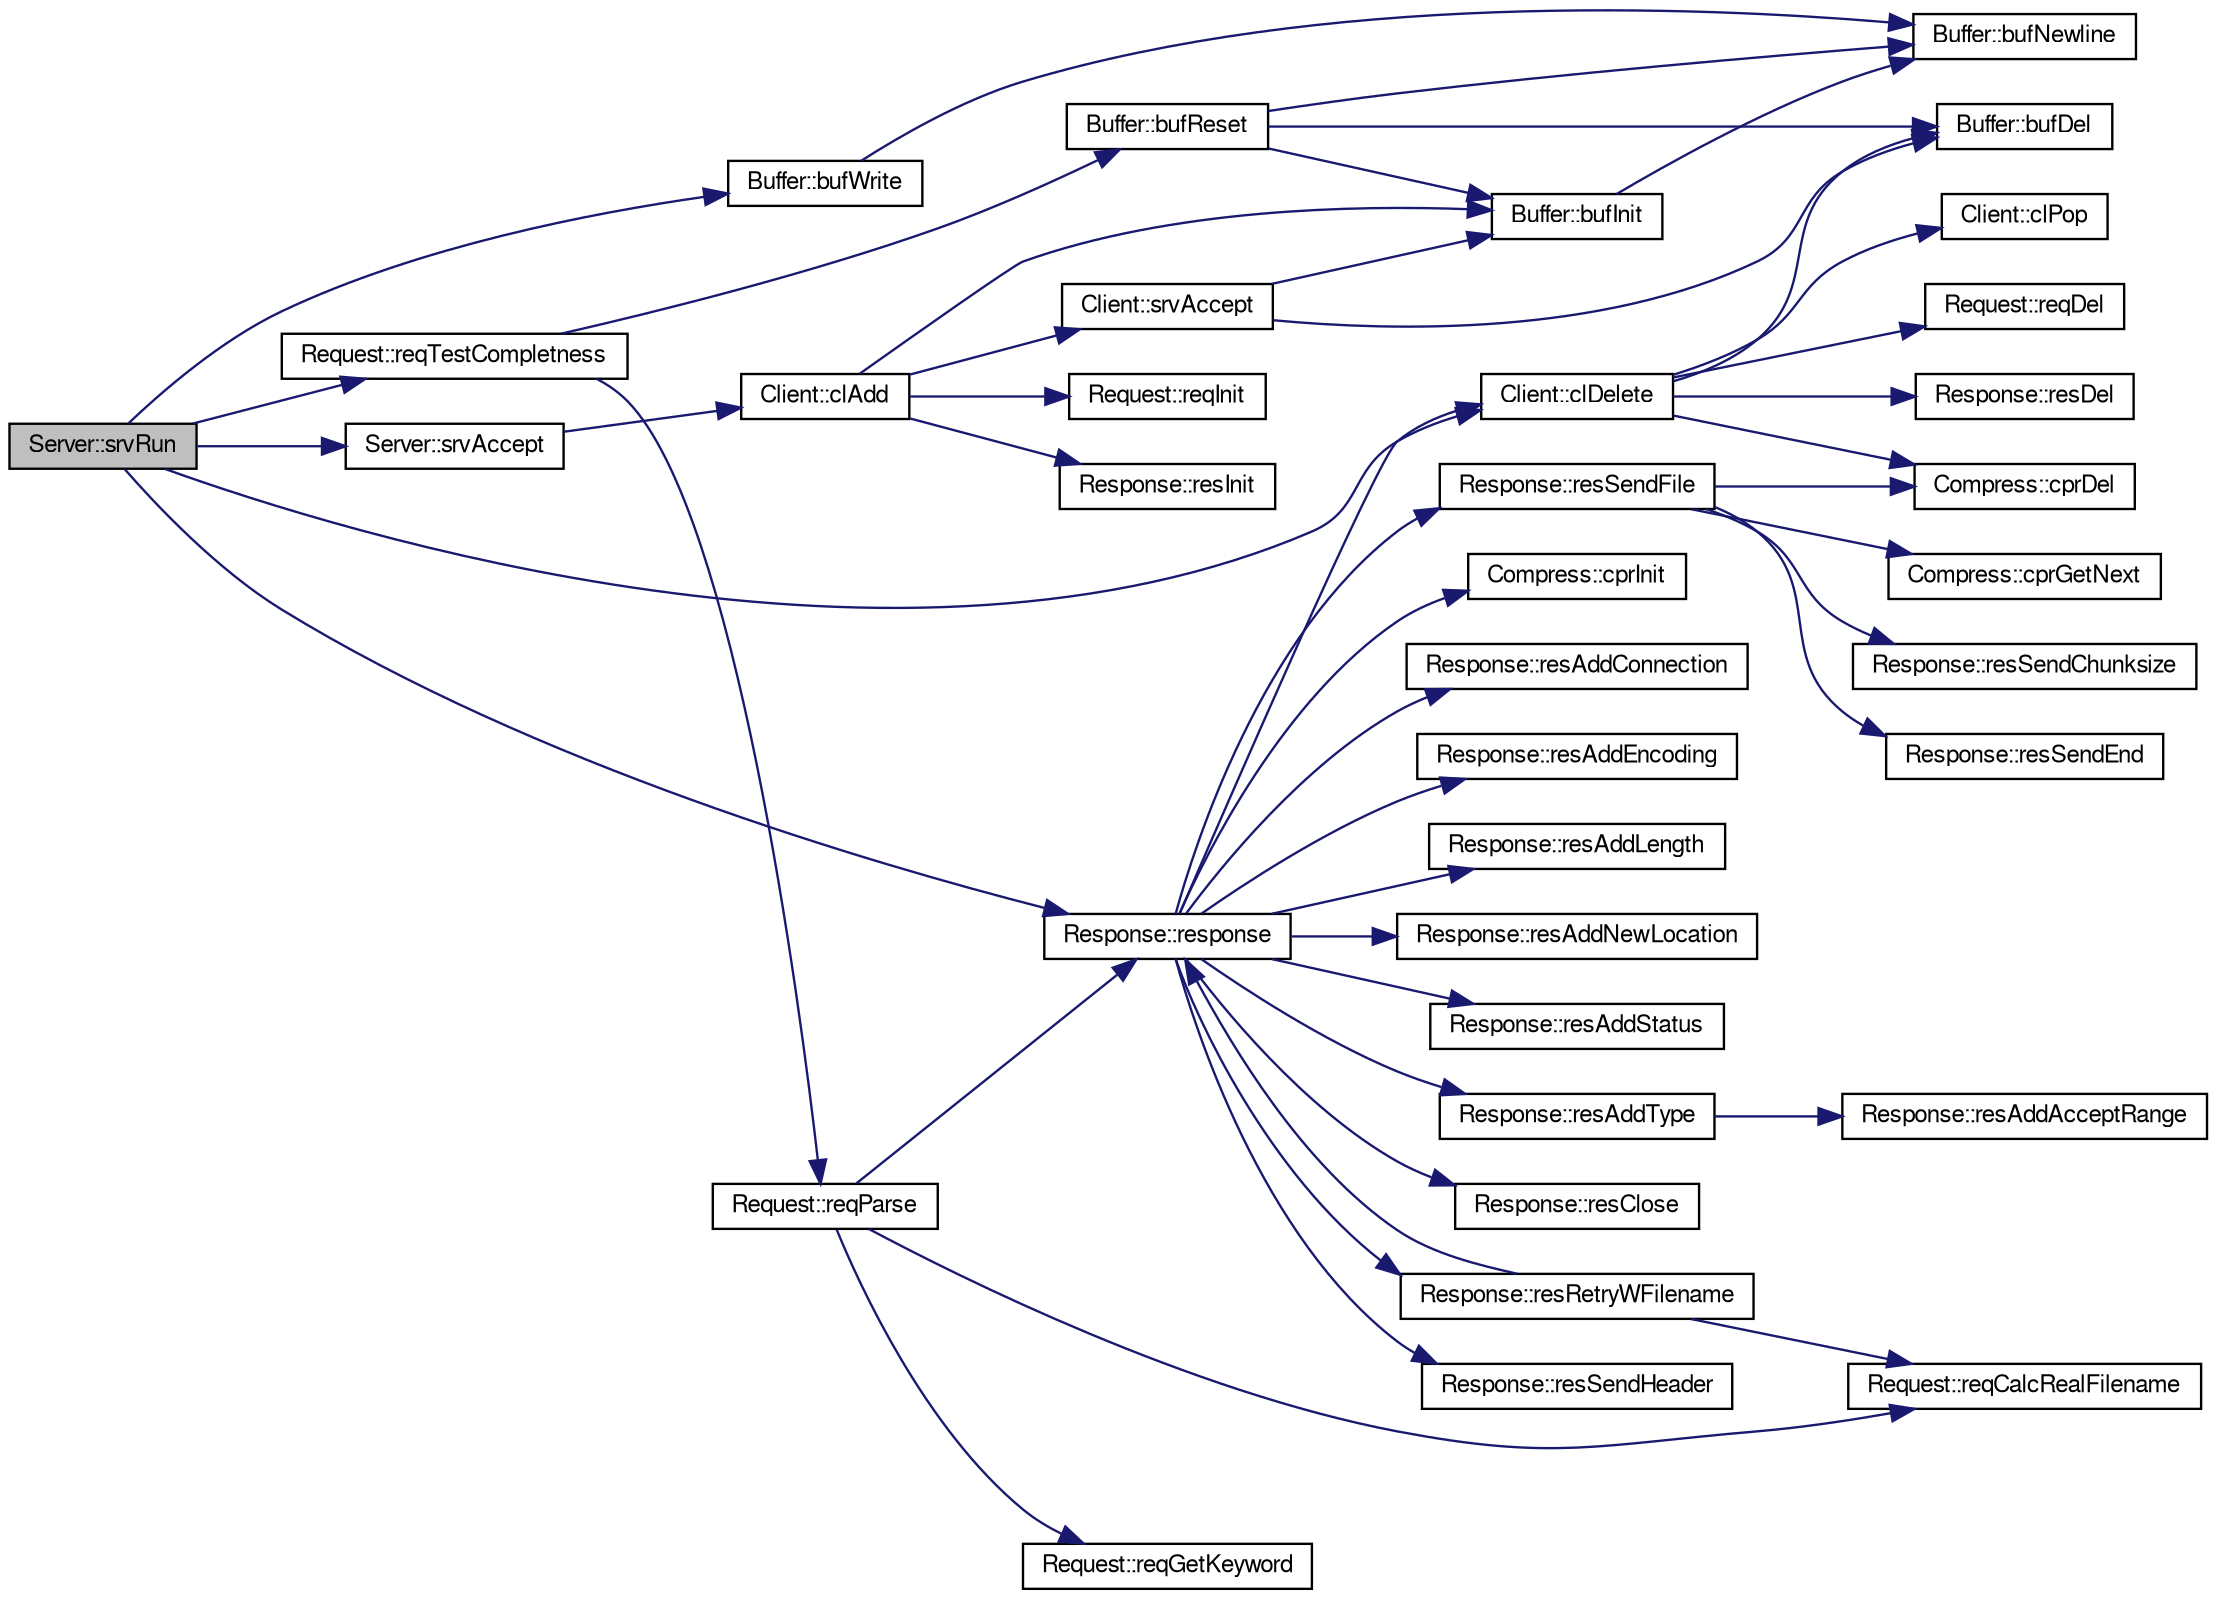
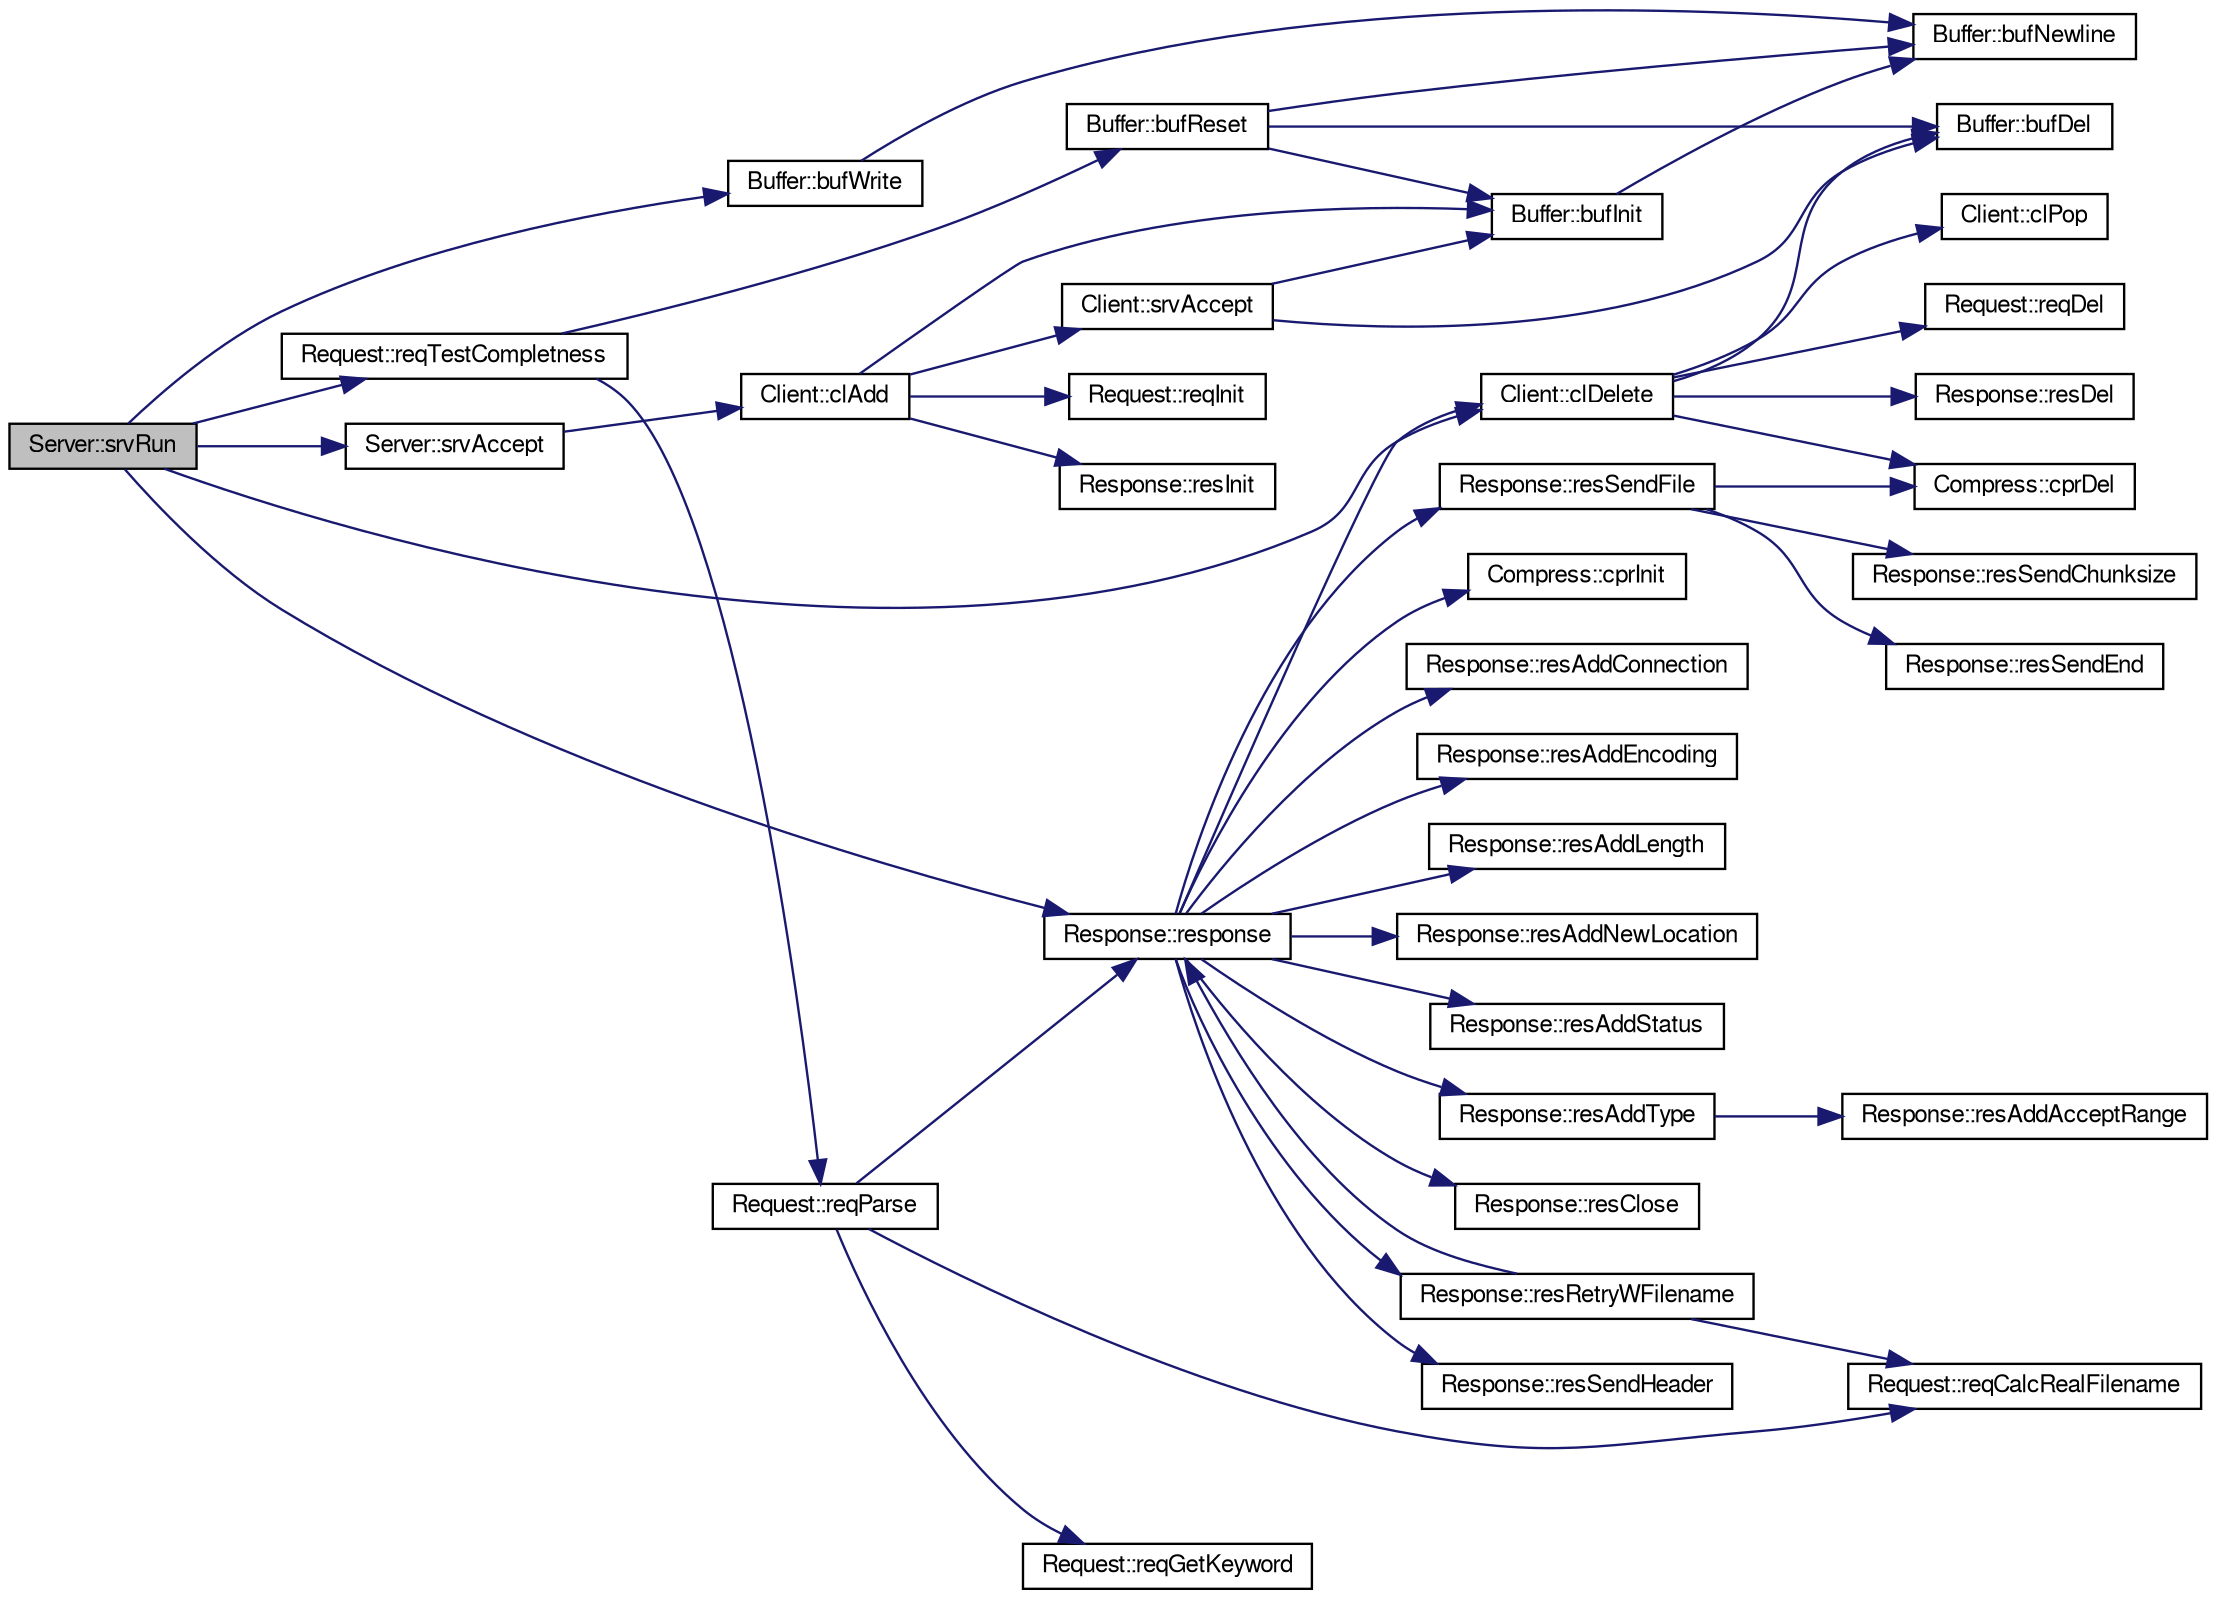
(2025, 576) -> none
